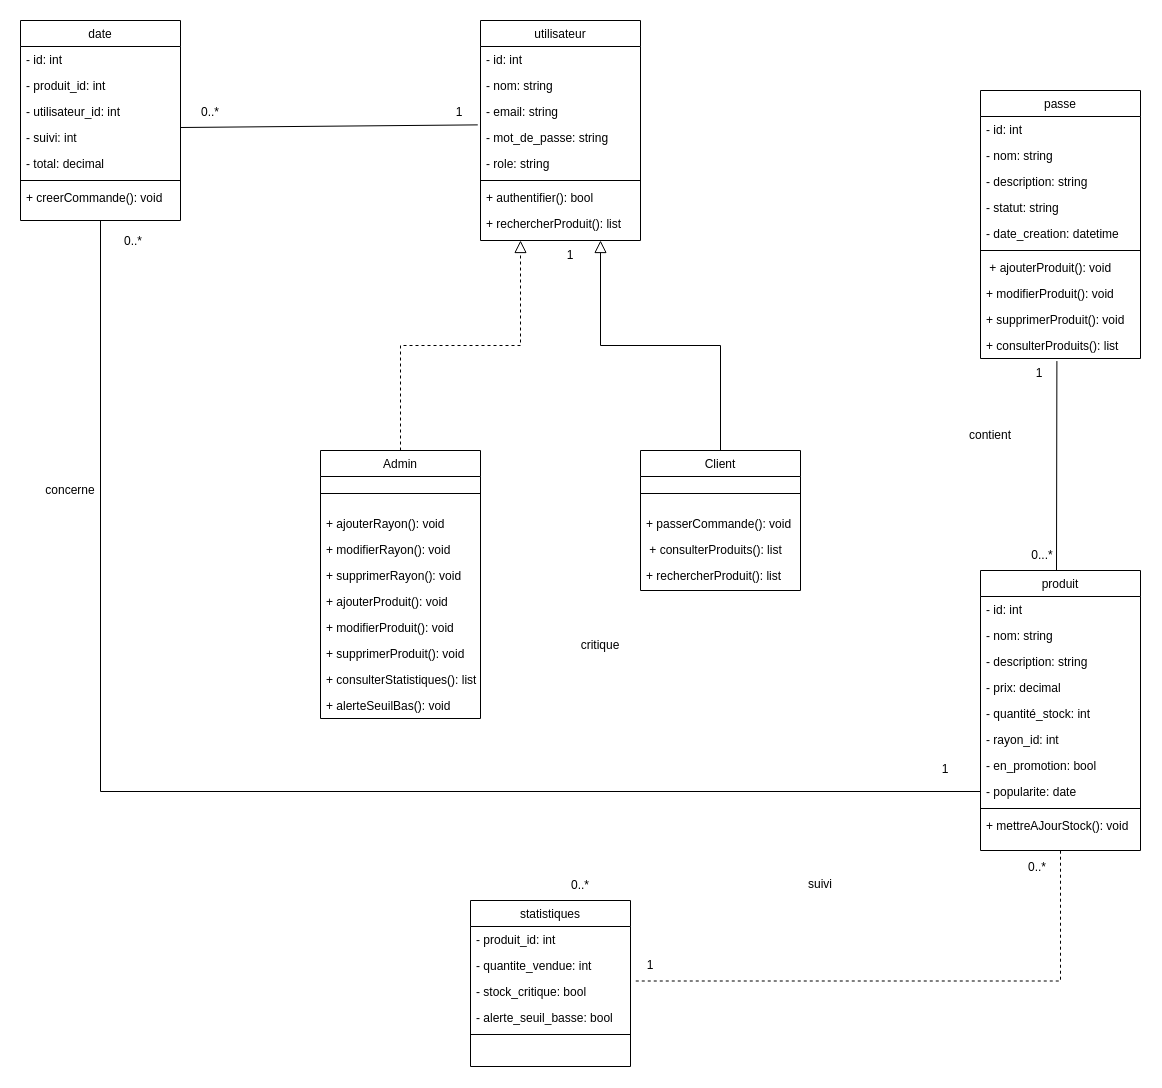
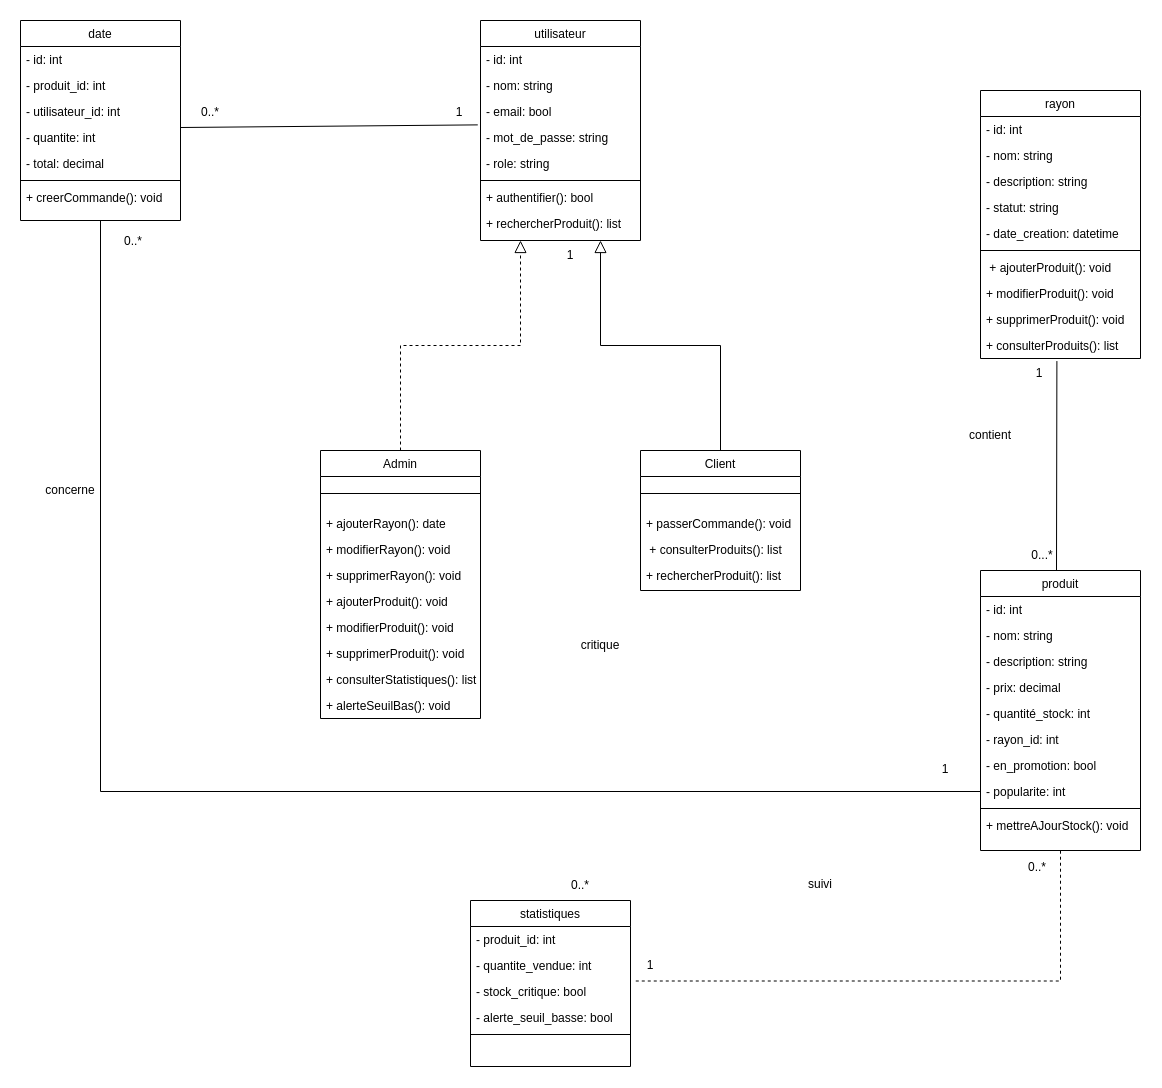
(1060, 104) -> (1060, 104)
(527, 112) -> (520, 112)
(57, 138) -> (69, 138)
(394, 524) -> (395, 524)
(1039, 792) -> (1034, 792)
